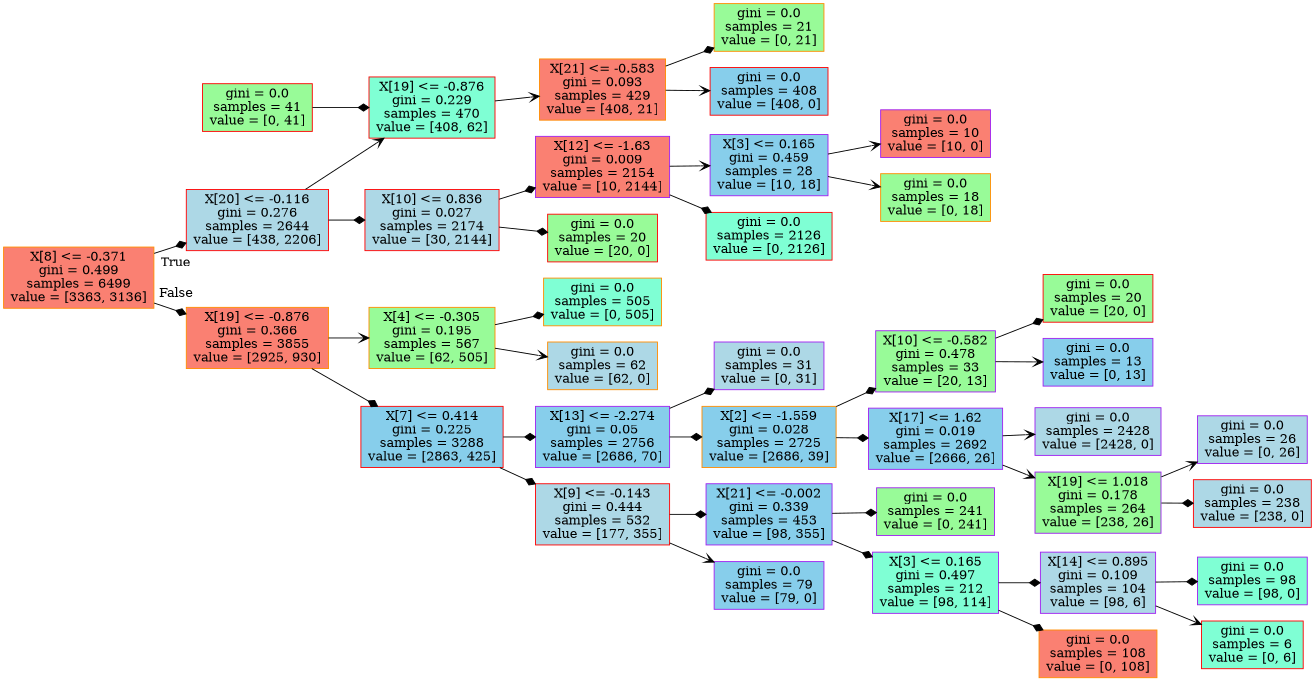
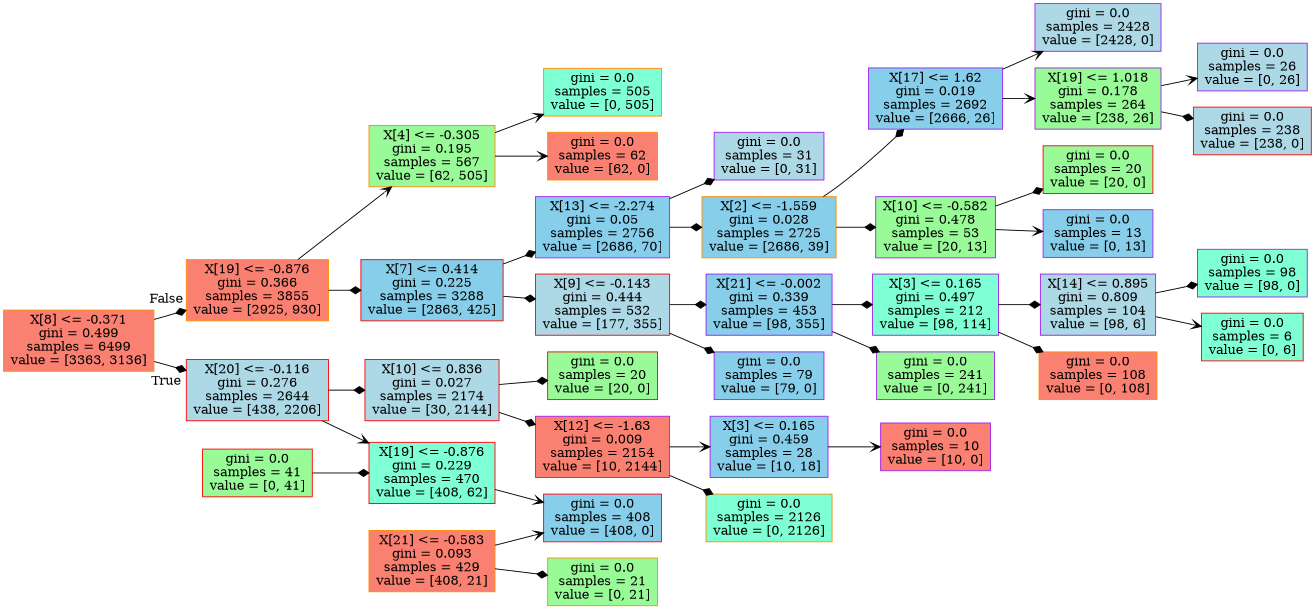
(513, 99) -> (515, 495)
(936, 198) -> none
(769, 236) -> (769, 518)
(514, 321) -> (515, 125)
(936, 361) -> (936, 227)
(603, 366) -> (603, 156)
(688, 551) -> (687, 341)
(1098, 583) -> (1098, 305)
